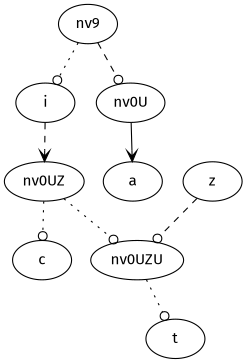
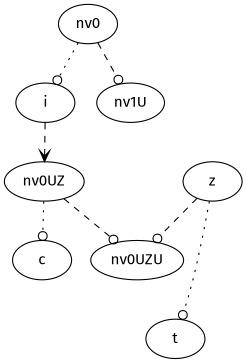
(88, 24) -> (88, 24)
(131, 103) -> (131, 103)
(133, 181) -> none
(87, 218) -> (87, 218)
(154, 296) -> (198, 256)
